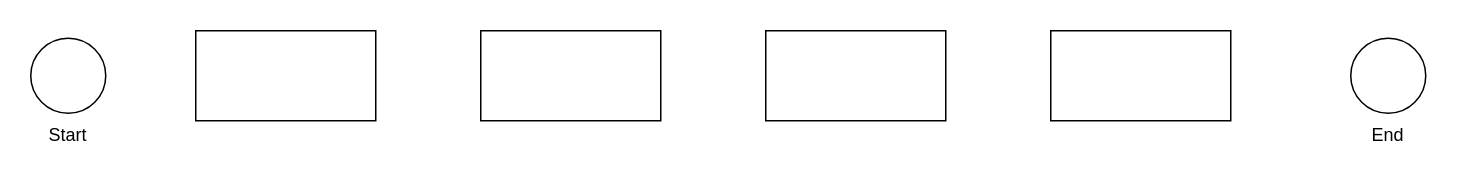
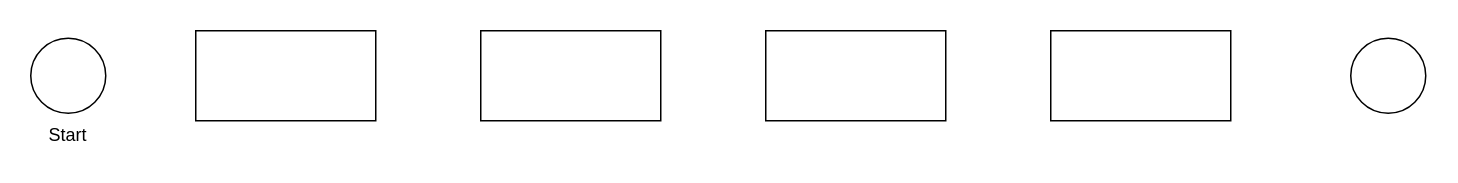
(1388, 136) -> none
